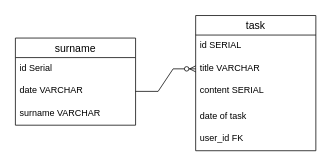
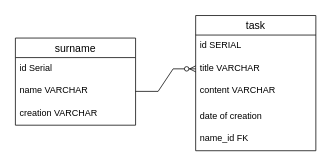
(49, 90) -> (49, 90)
(234, 90) -> (236, 90)
(56, 113) -> (57, 113)
(227, 116) -> (236, 116)
(222, 138) -> (222, 138)
